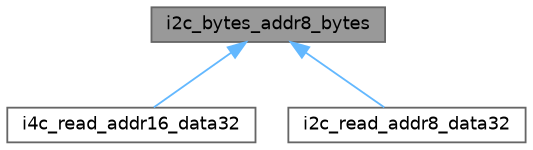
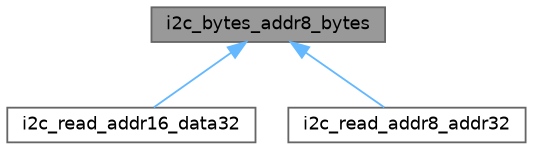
(131, 125) -> (131, 125)
(407, 125) -> (407, 125)
